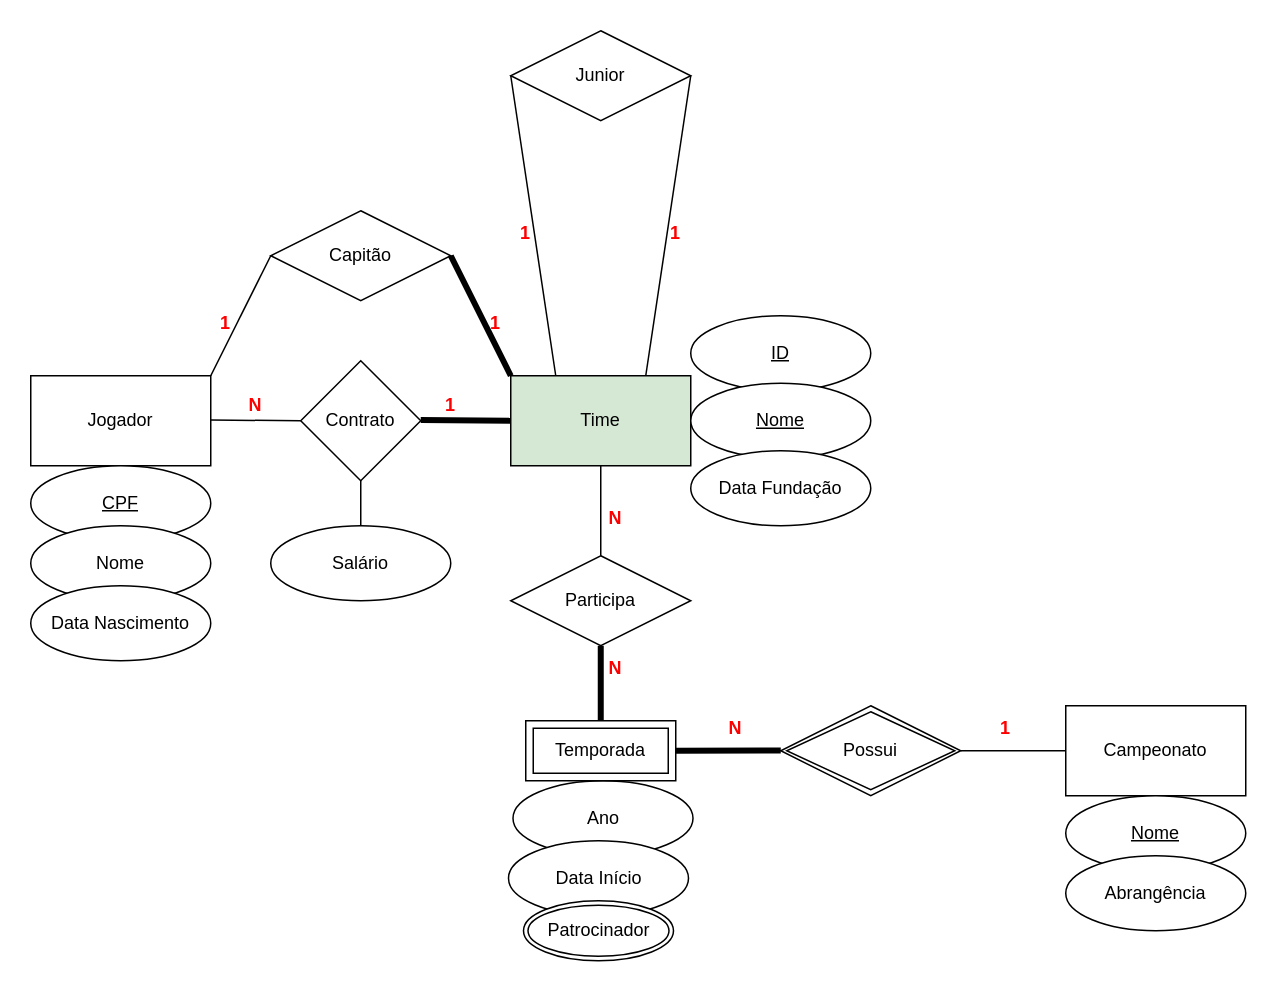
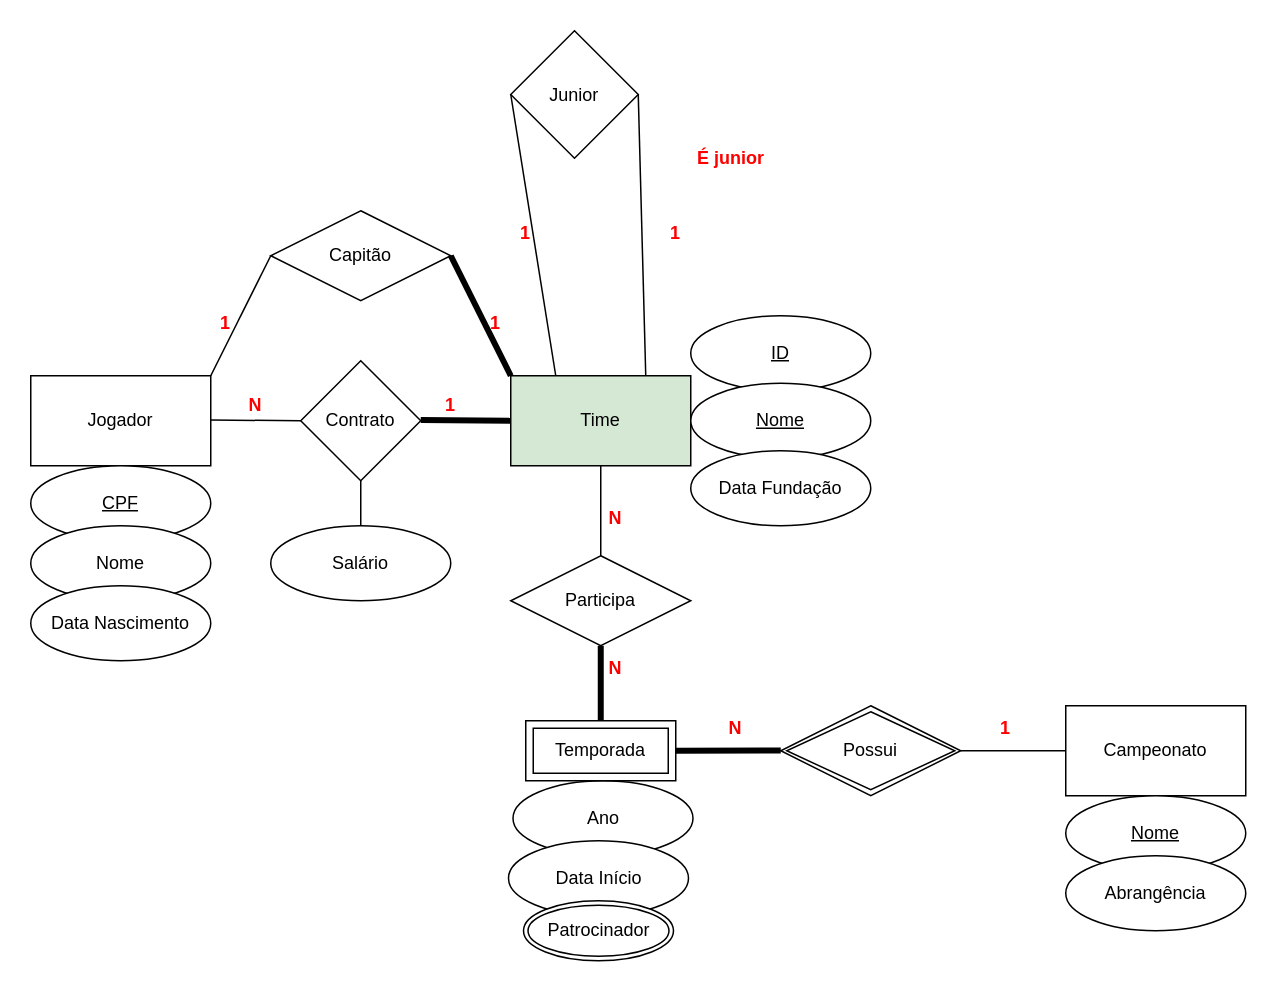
(601, 76) -> (575, 95)
none -> (731, 158)
